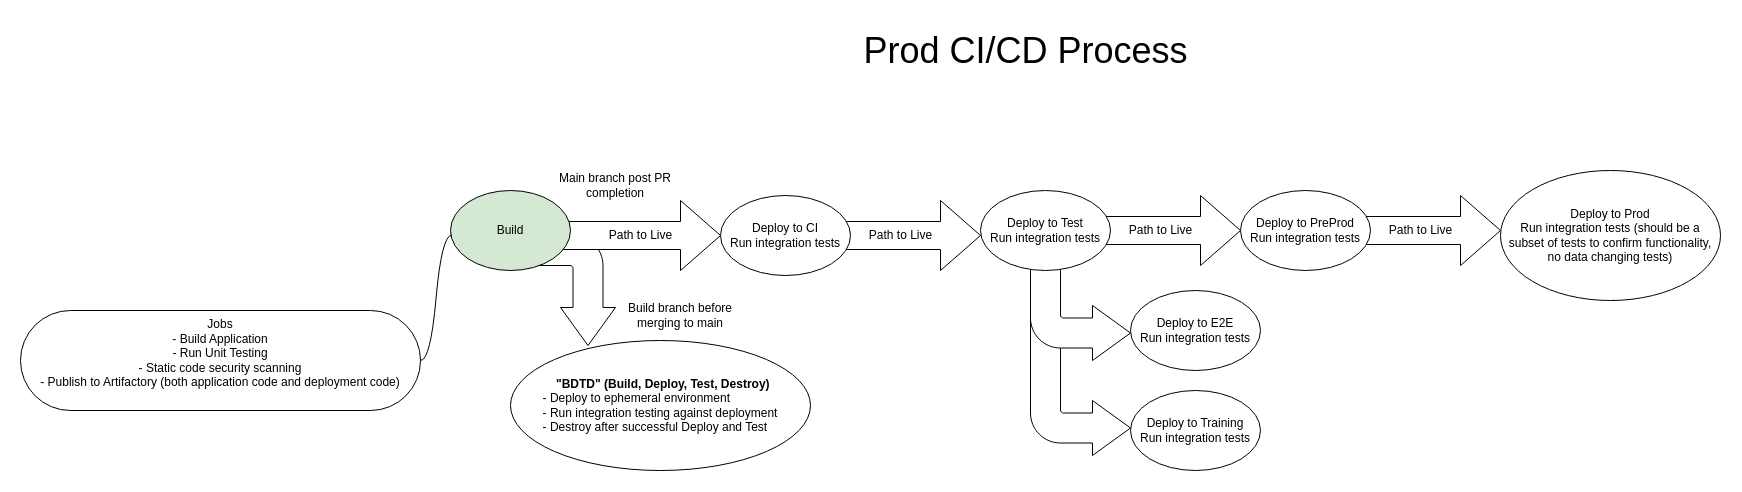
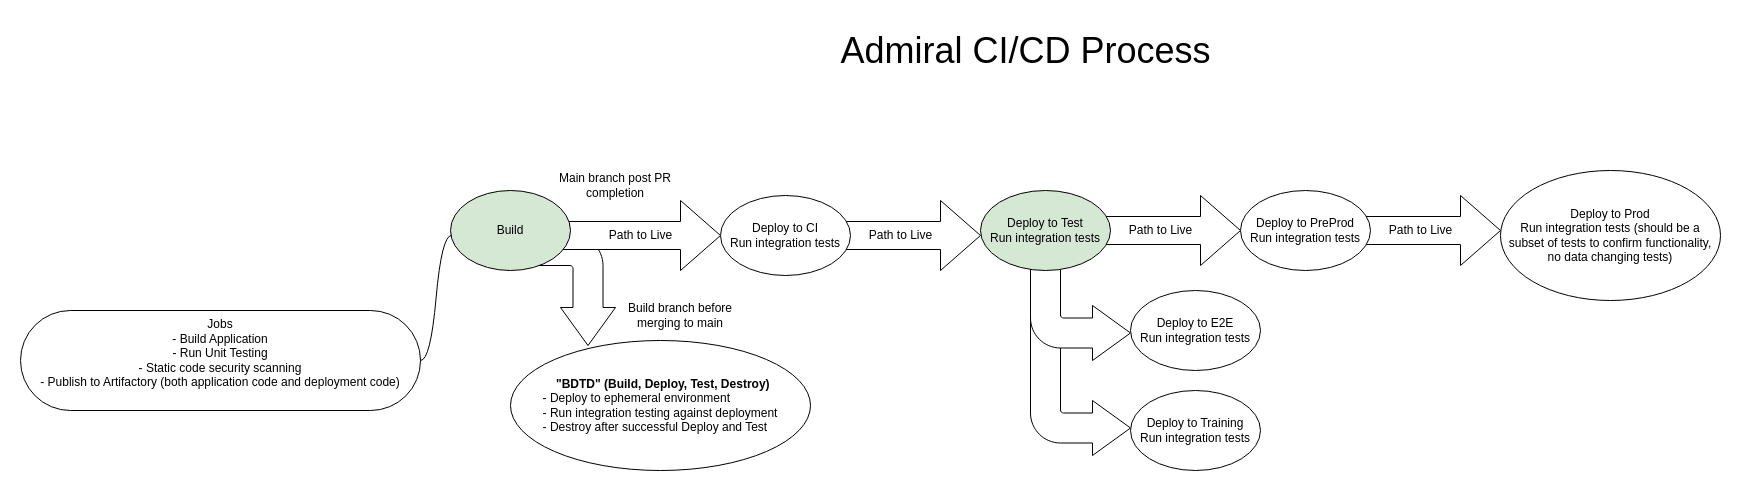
(1026, 51) -> (1026, 51)
(1046, 231) -> (1046, 231)
